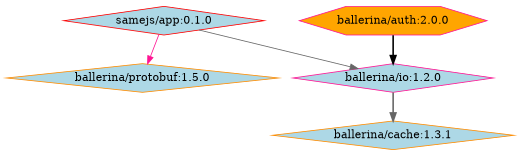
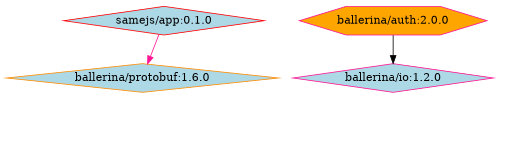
(393, 45) -> (393, 45)
(275, 48) -> none
(142, 78) -> (142, 78)
(393, 135) -> none
